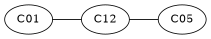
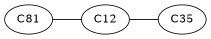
(29, 20) -> (29, 20)
(182, 20) -> (182, 20)
